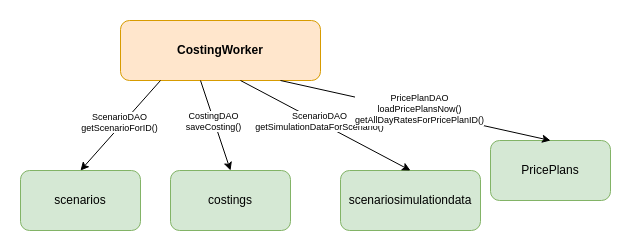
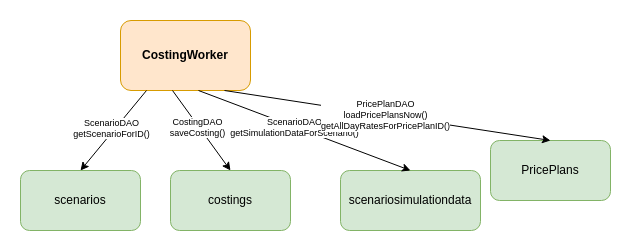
(221, 51) -> (186, 56)
